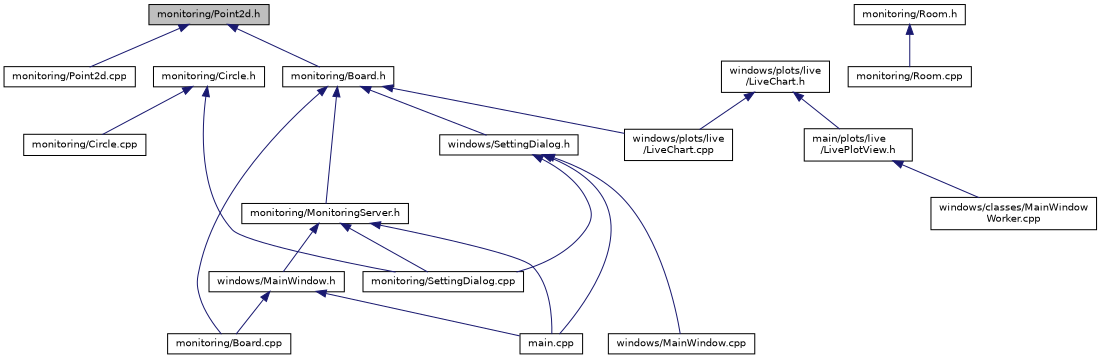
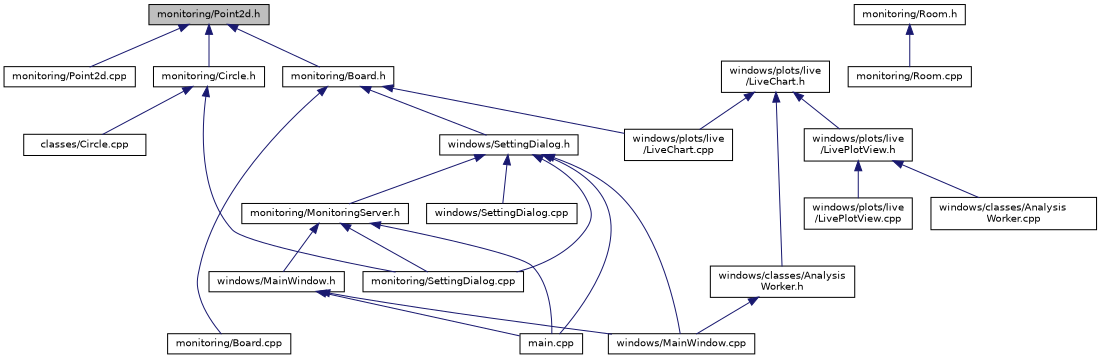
none -> (209, 51)
(85, 145) -> (85, 145)
(858, 145) -> (858, 145)
(331, 150) -> (412, 181)
none -> (502, 214)
none -> (858, 214)
(1014, 214) -> (1014, 214)
none -> (783, 282)
(250, 317) -> (471, 315)
